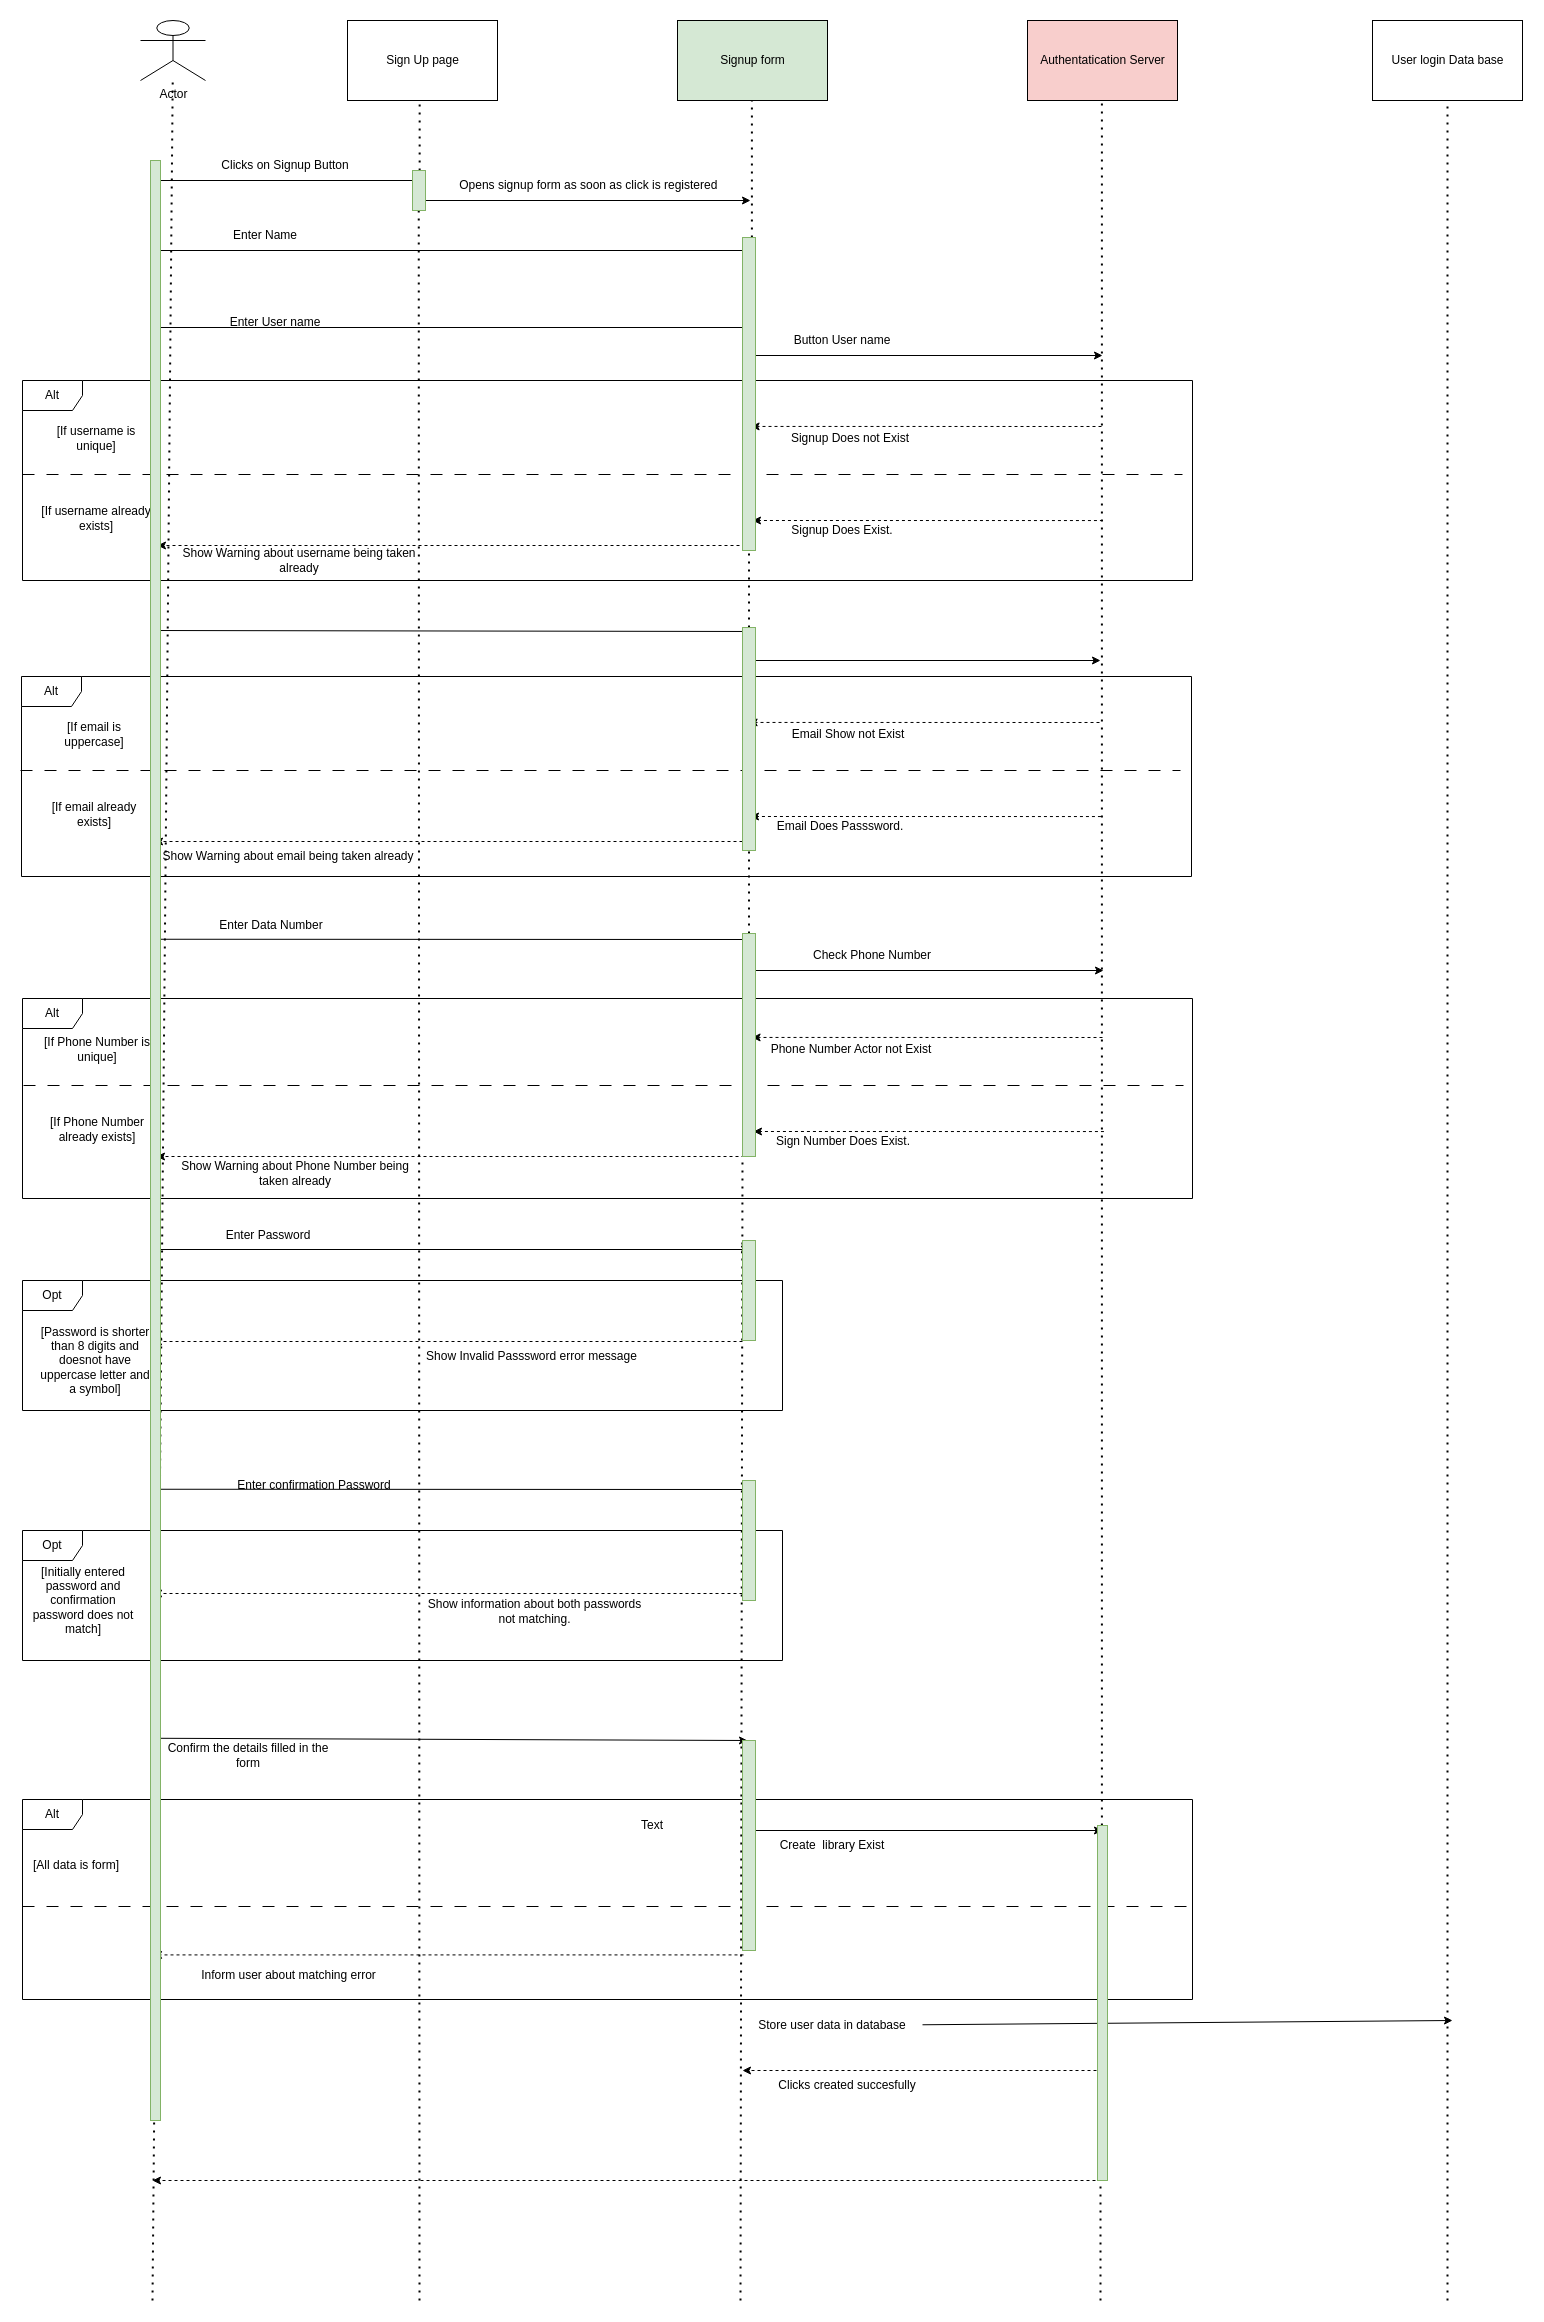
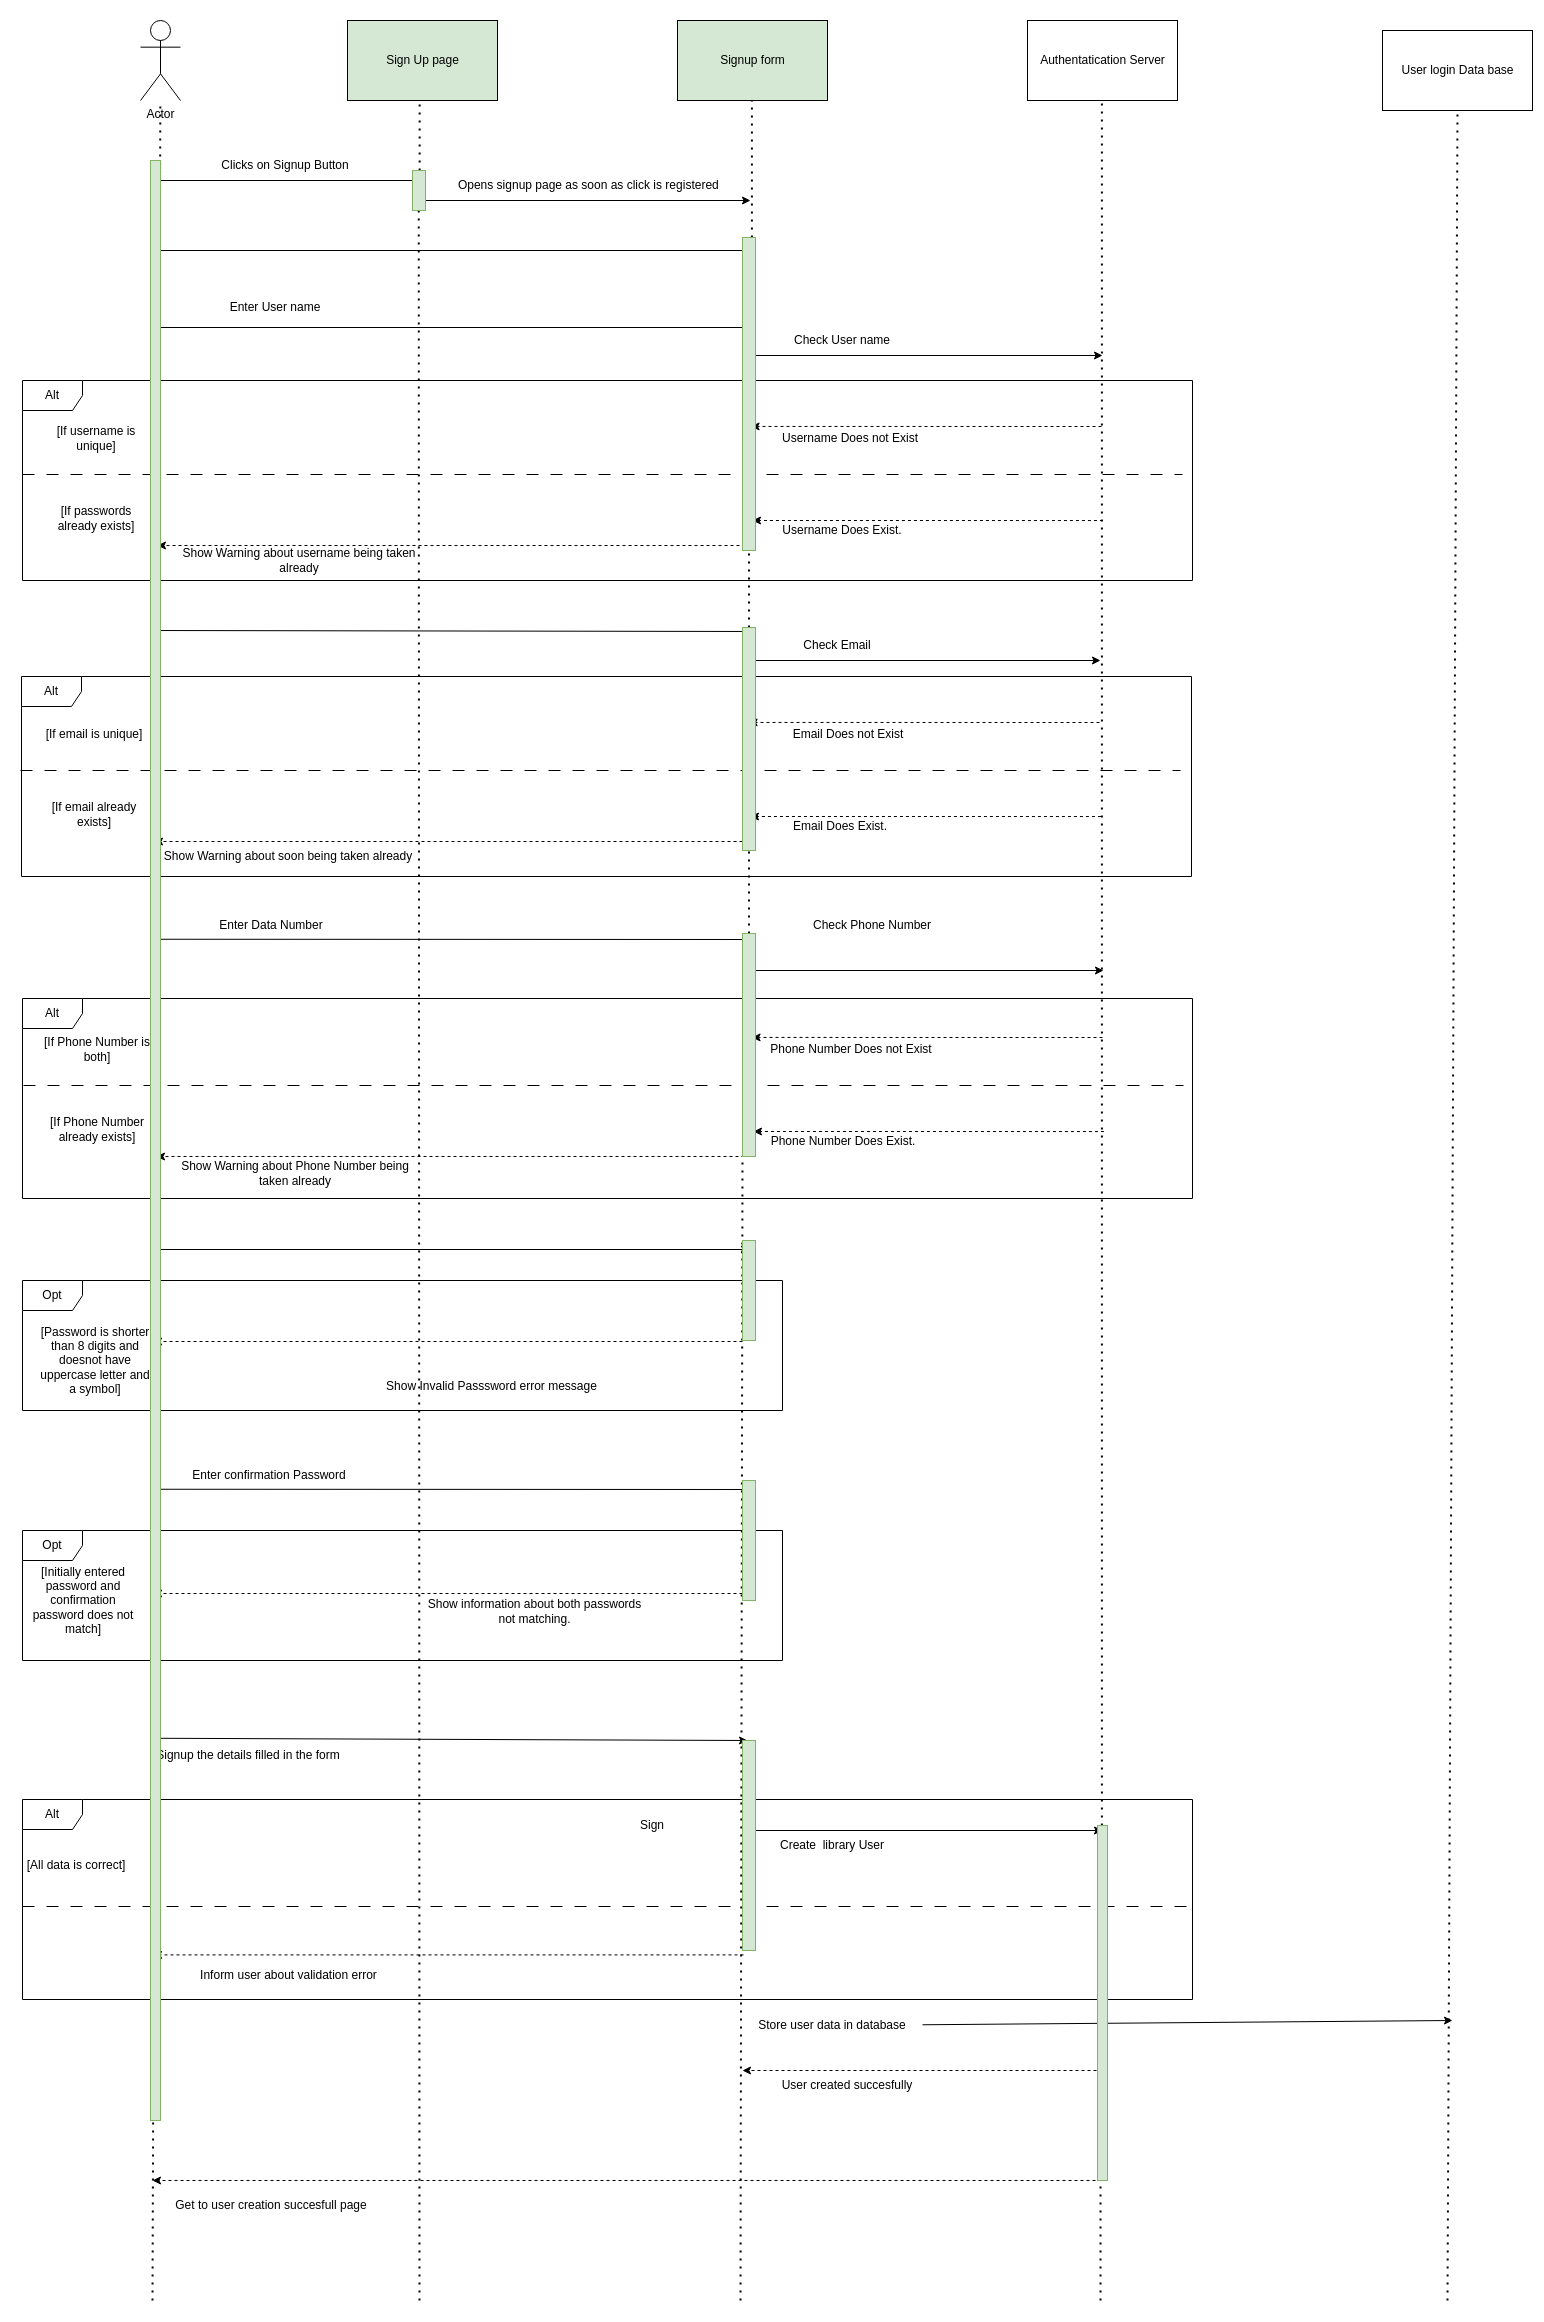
(173, 51) -> (161, 61)
(423, 61) -> (423, 61)
(1103, 61) -> (1103, 61)
(1448, 61) -> (1458, 71)
(576, 186) -> (576, 186)
(266, 236) -> none
(276, 323) -> (276, 308)
(843, 341) -> (843, 341)
(851, 439) -> (851, 439)
(97, 519) -> (97, 519)
(843, 531) -> (843, 531)
none -> (838, 646)
(95, 735) -> (95, 735)
(849, 735) -> (849, 735)
(841, 827) -> (841, 827)
(289, 857) -> (289, 857)
(873, 956) -> (873, 926)
(98, 1050) -> (98, 1050)
(852, 1050) -> (852, 1050)
(844, 1142) -> (844, 1142)
(269, 1236) -> none
(532, 1357) -> (492, 1387)
(315, 1486) -> (270, 1476)
(249, 1756) -> (249, 1756)
(653, 1826) -> (653, 1826)
(833, 1846) -> (833, 1846)
(77, 1866) -> (77, 1866)
(289, 1976) -> (289, 1976)
(848, 2086) -> (848, 2086)
none -> (272, 2206)
